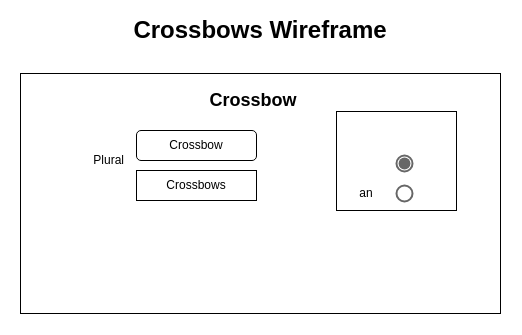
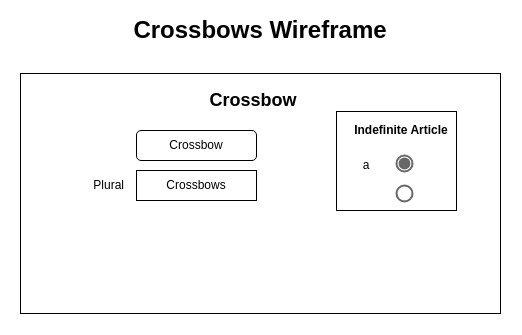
none -> (402, 131)
(97, 161) -> (97, 186)
none -> (367, 166)
(367, 194) -> none
